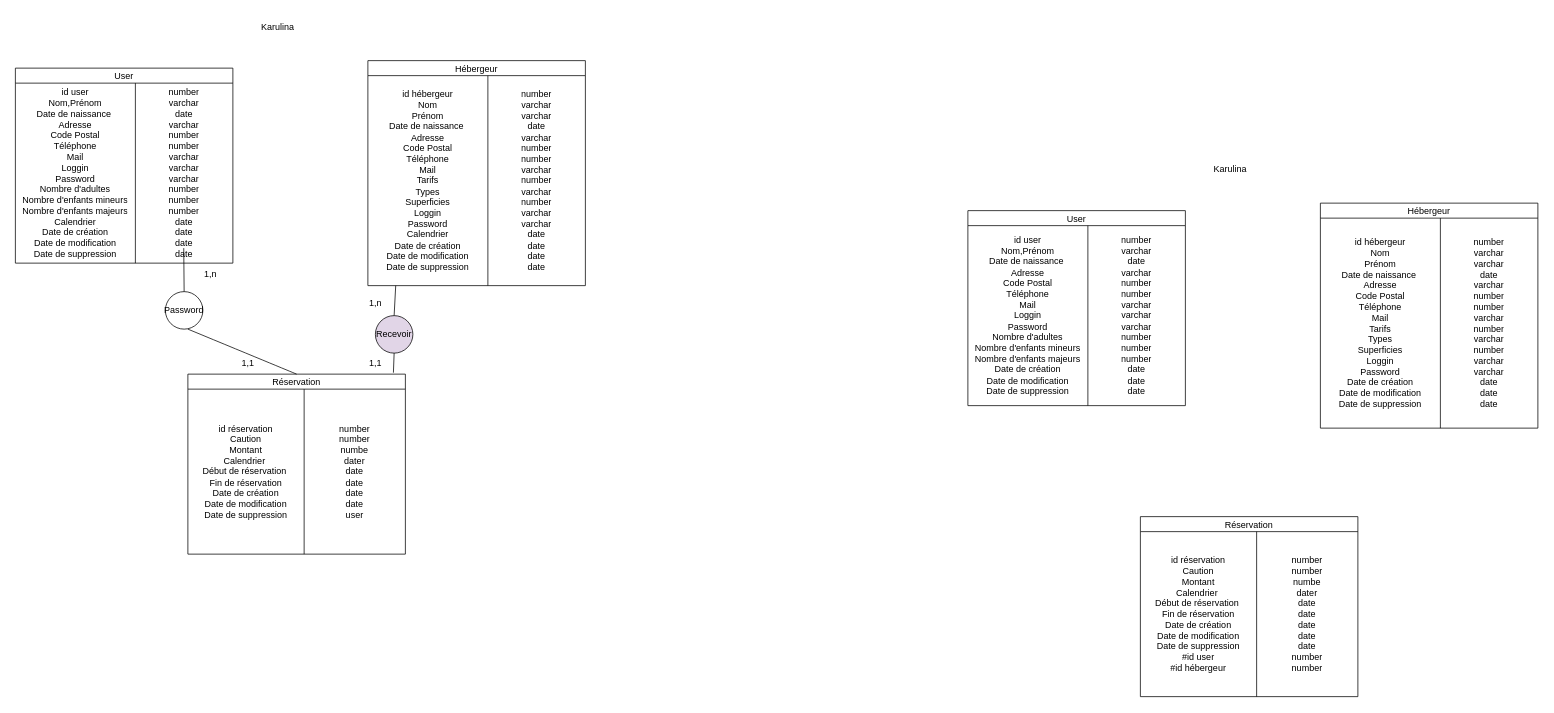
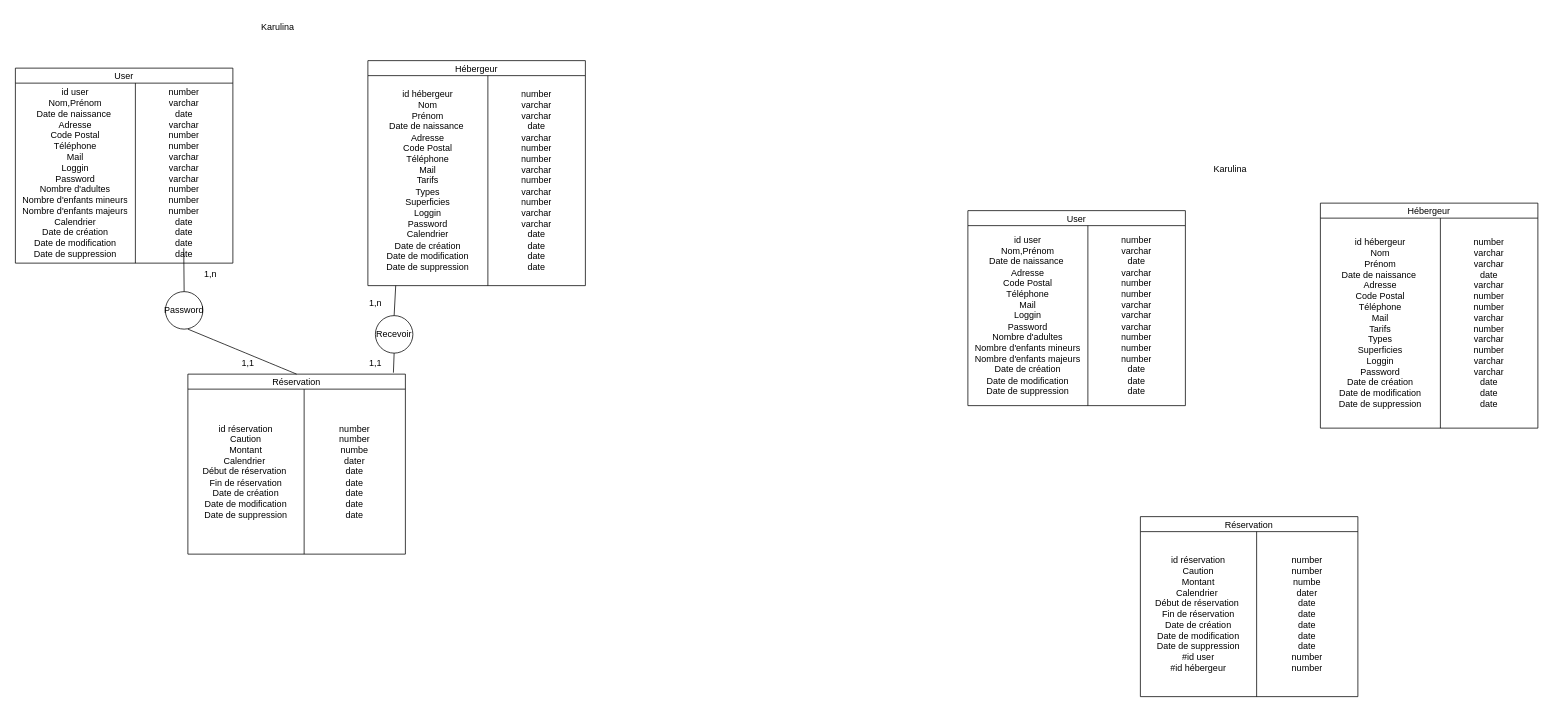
(394, 334) -> (394, 334)
(355, 471) -> (355, 471)
